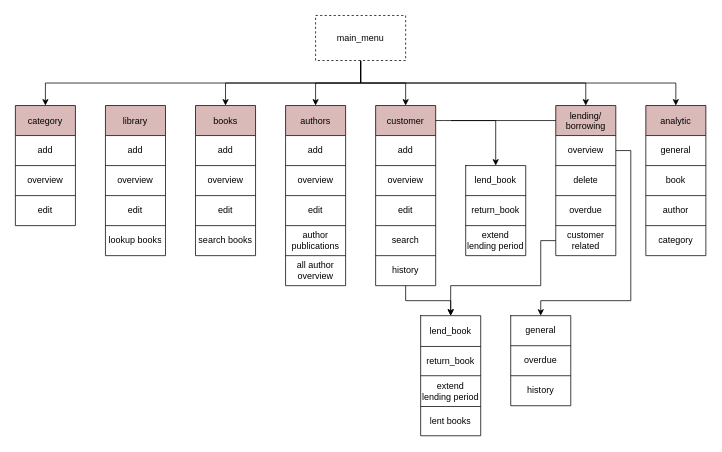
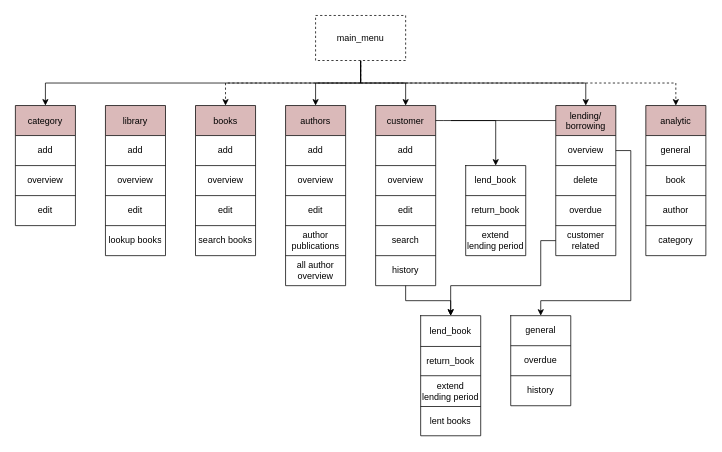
(639, 83) -> (639, 83)
(225, 92) -> (225, 92)
